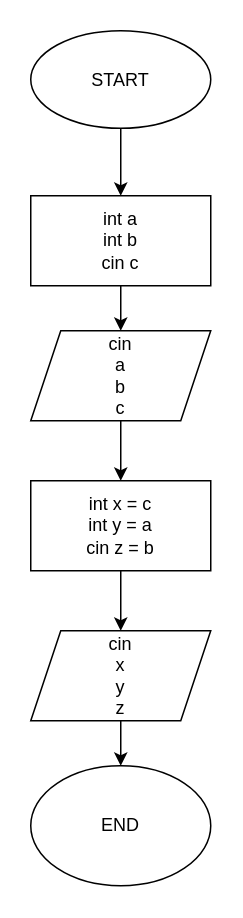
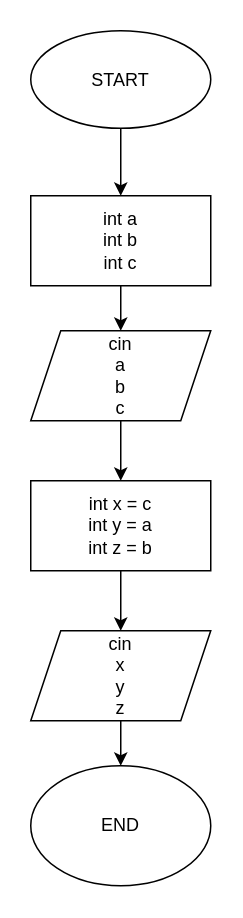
(121, 241) -> (121, 241)
(121, 526) -> (121, 526)
